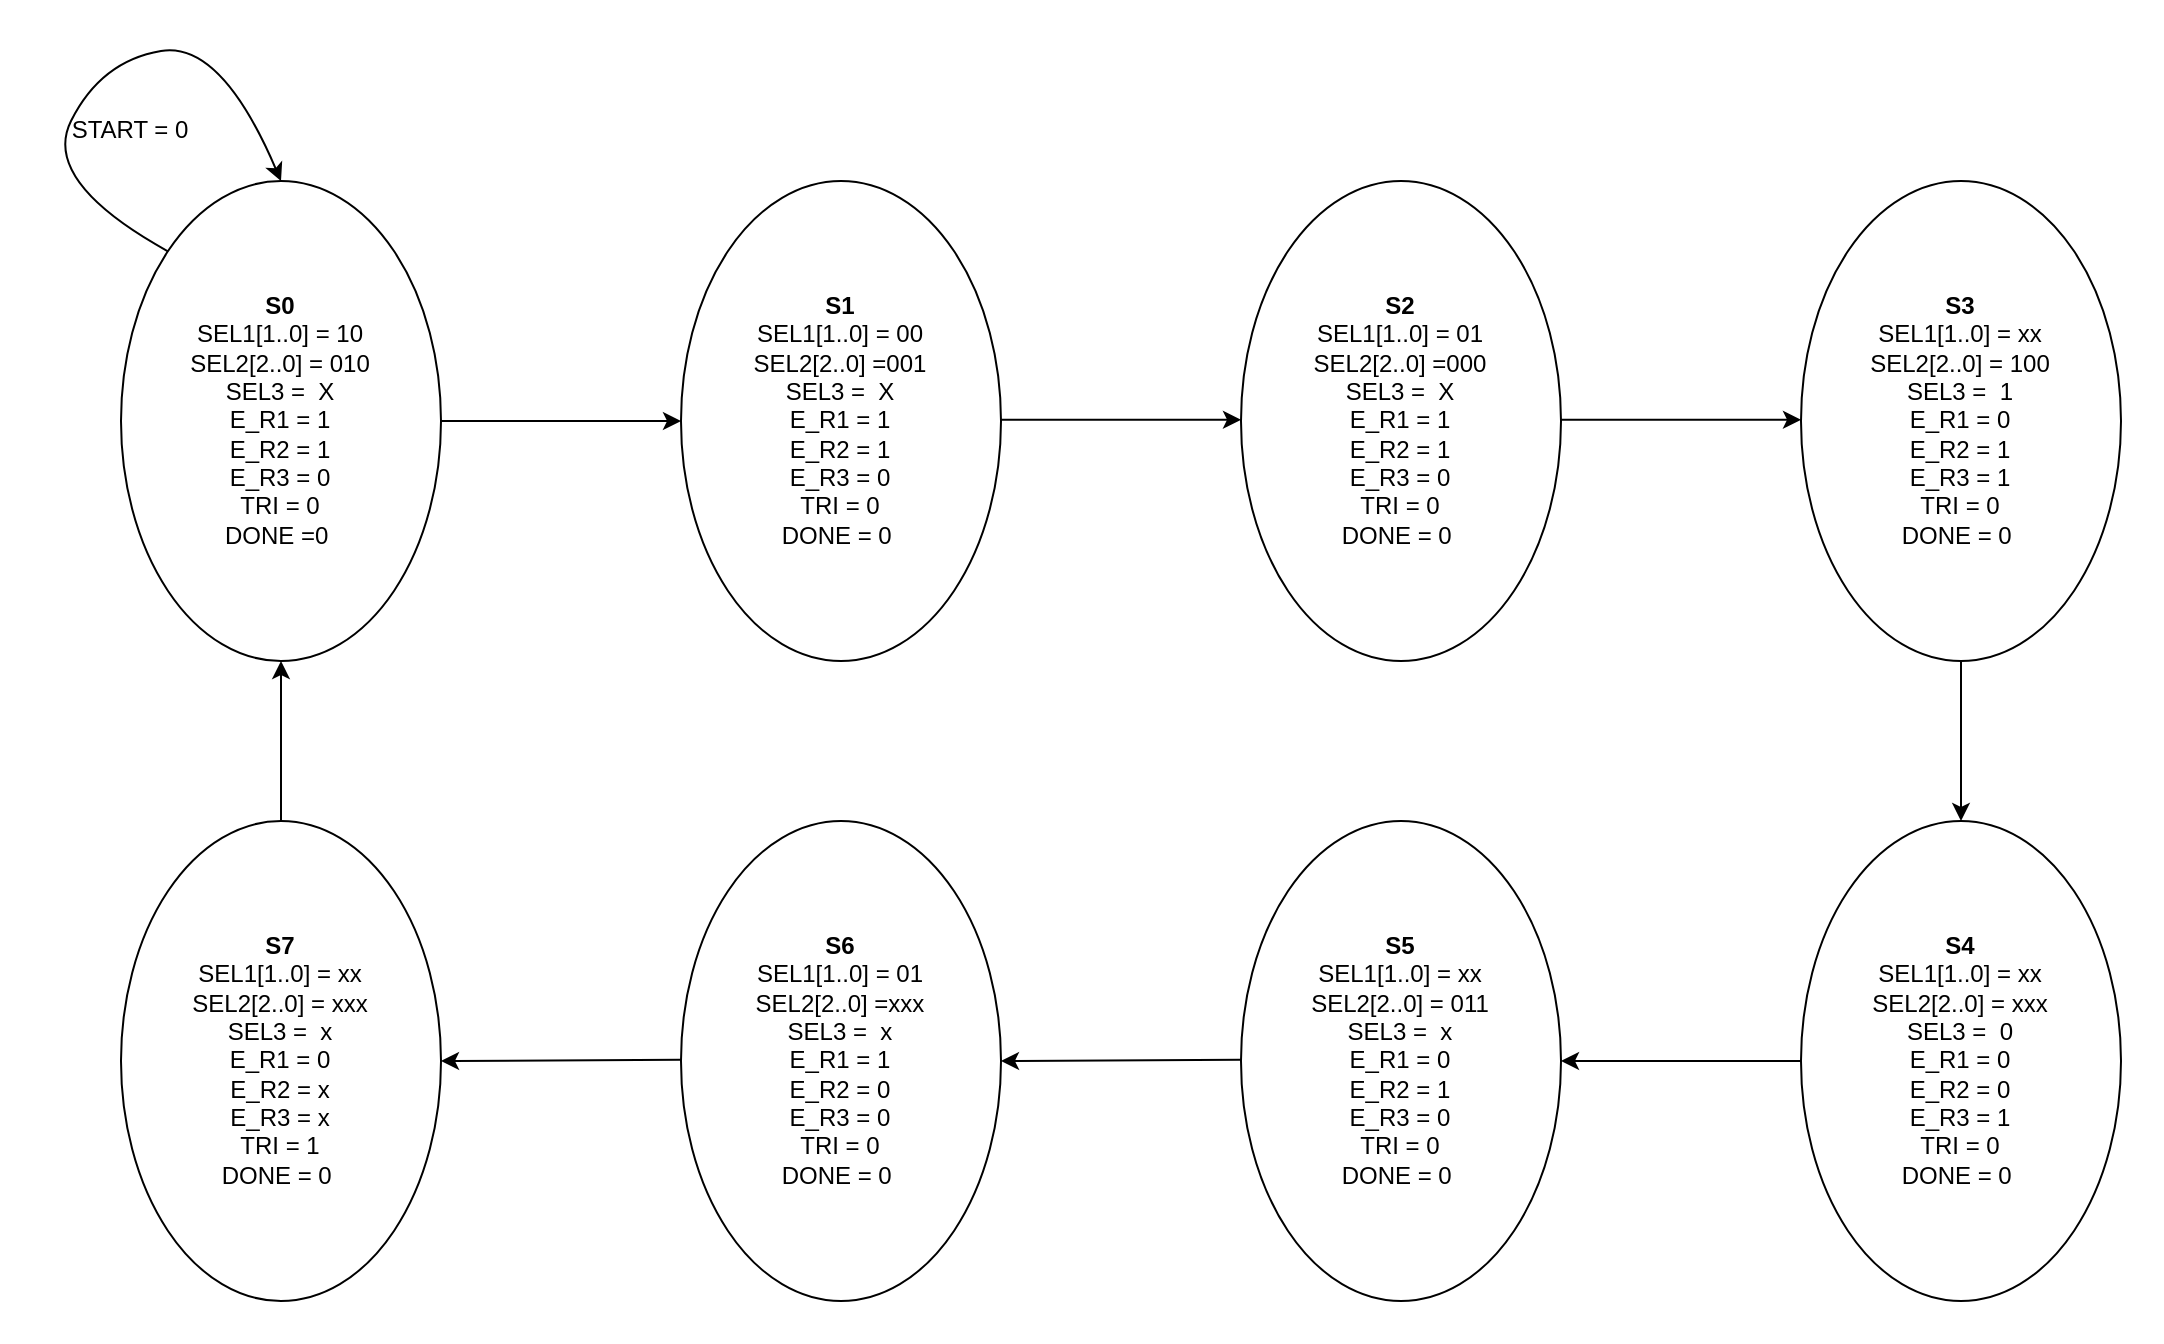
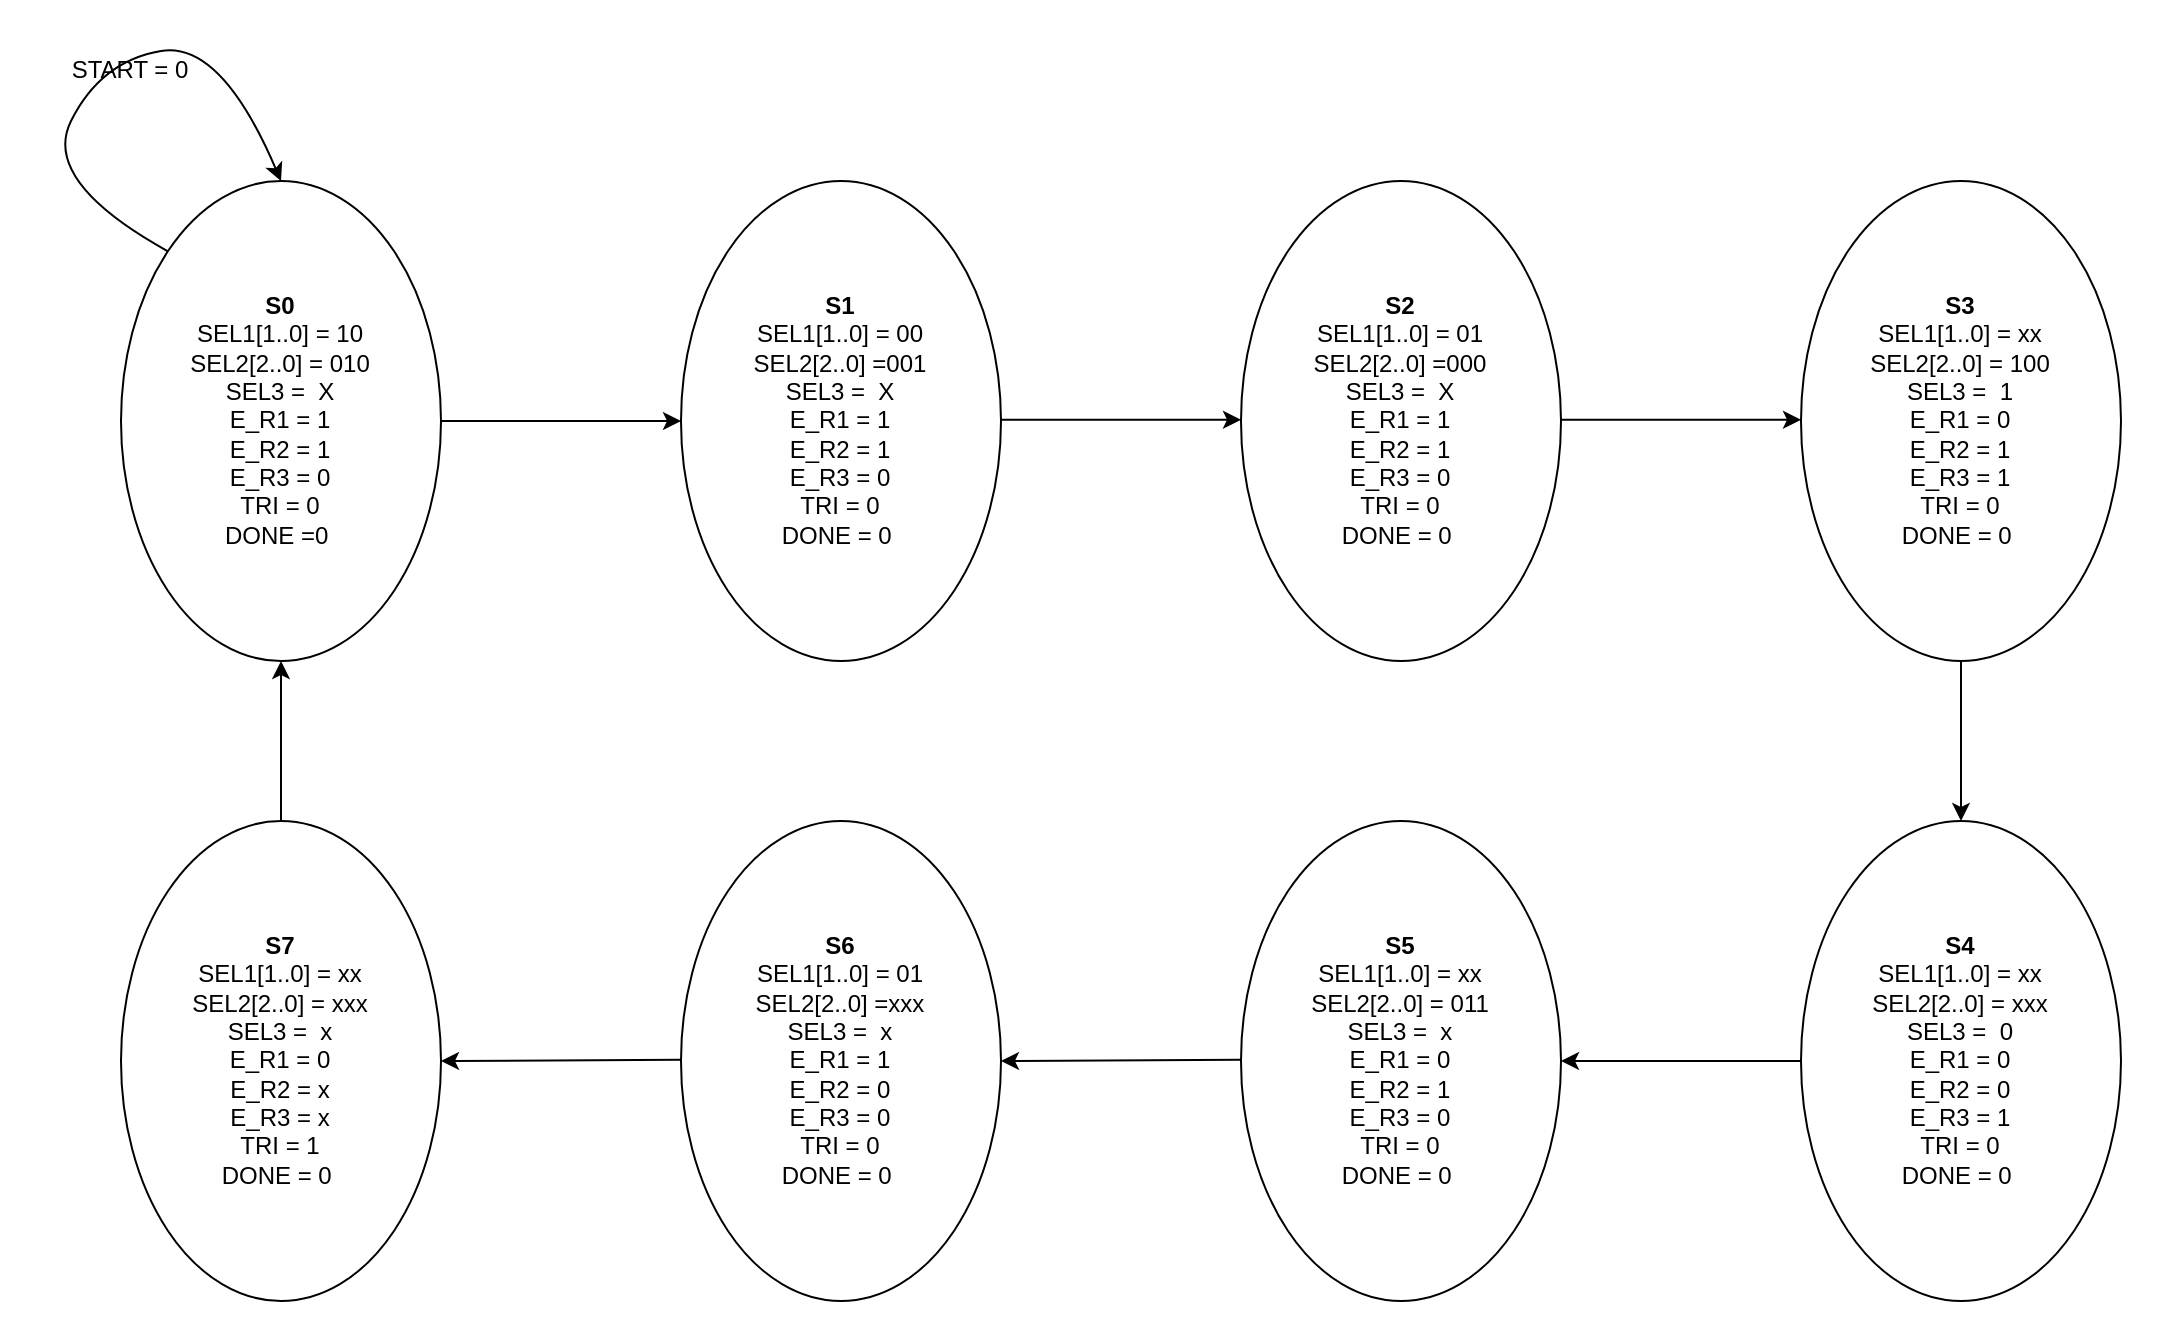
(131, 131) -> (131, 71)
